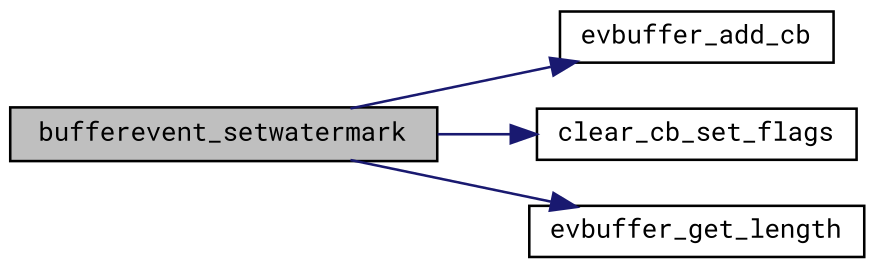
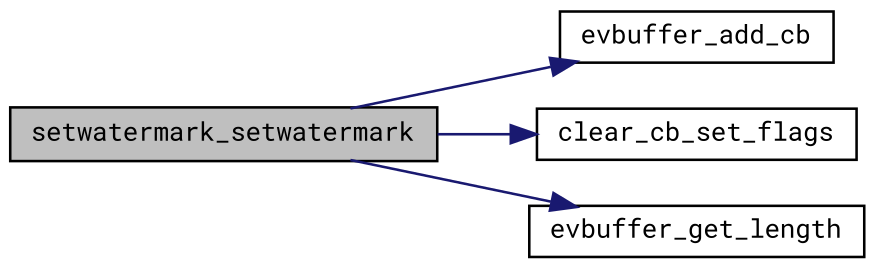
(224, 134) -> (224, 134)
